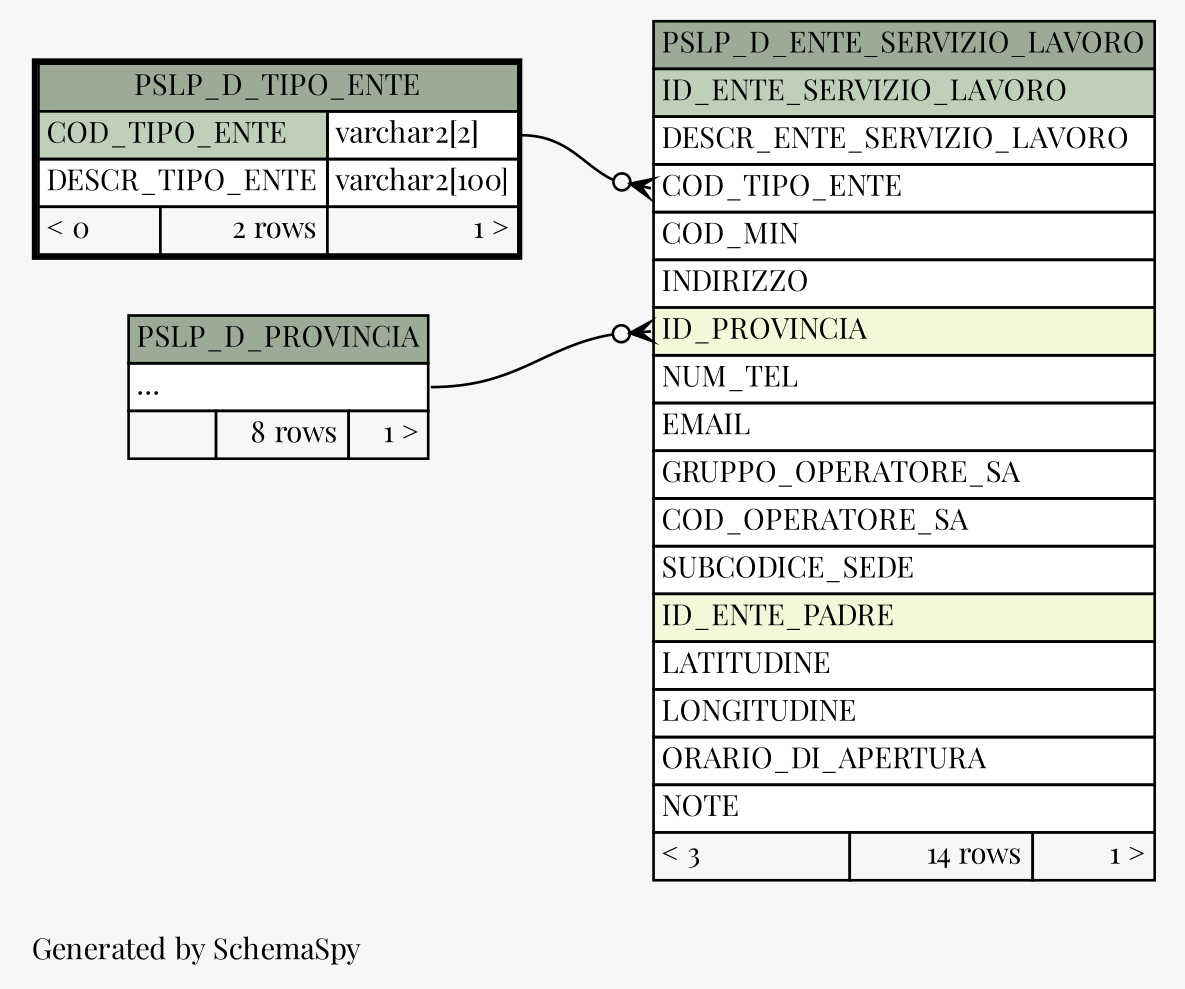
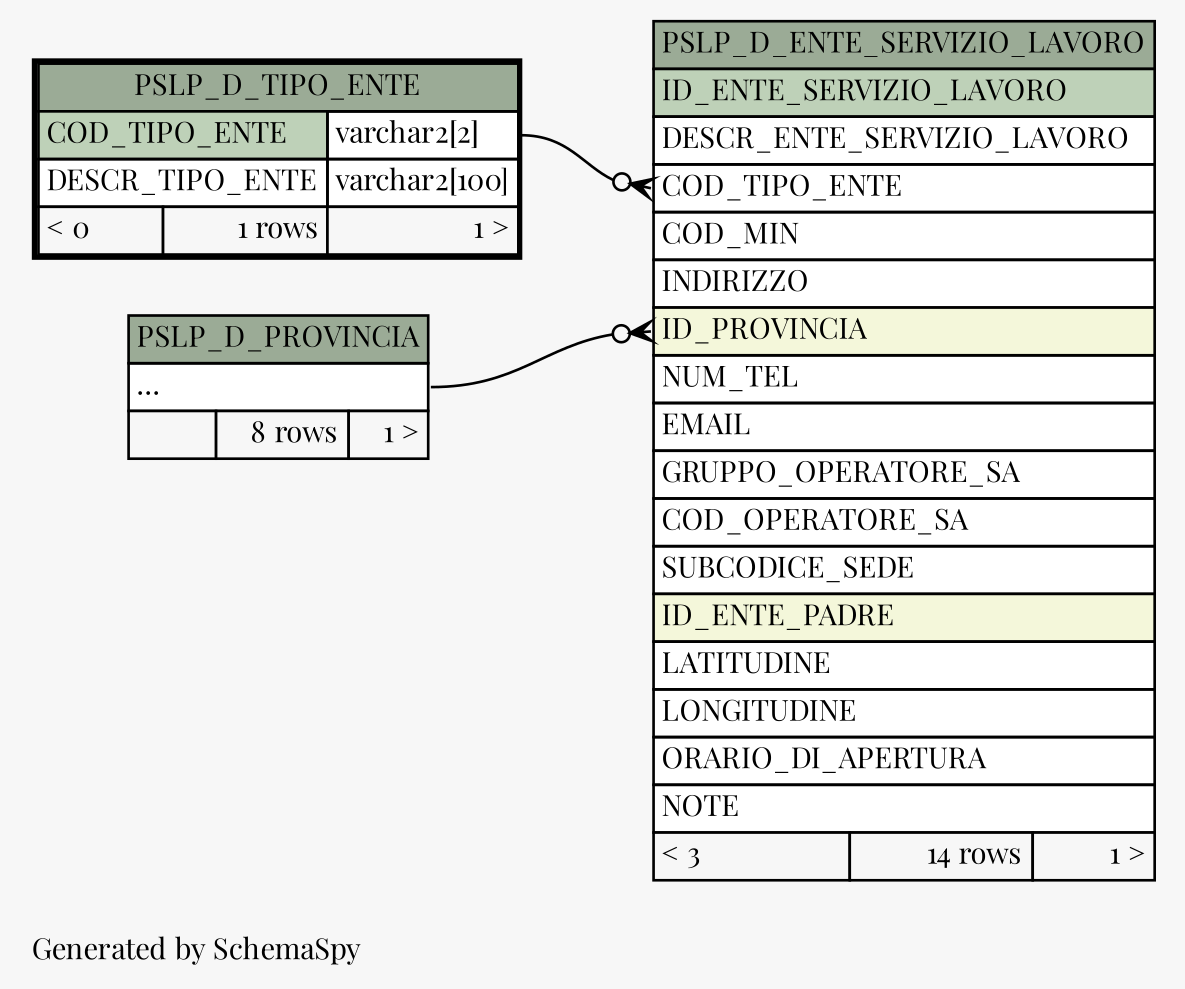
(276, 229) -> (278, 229)
